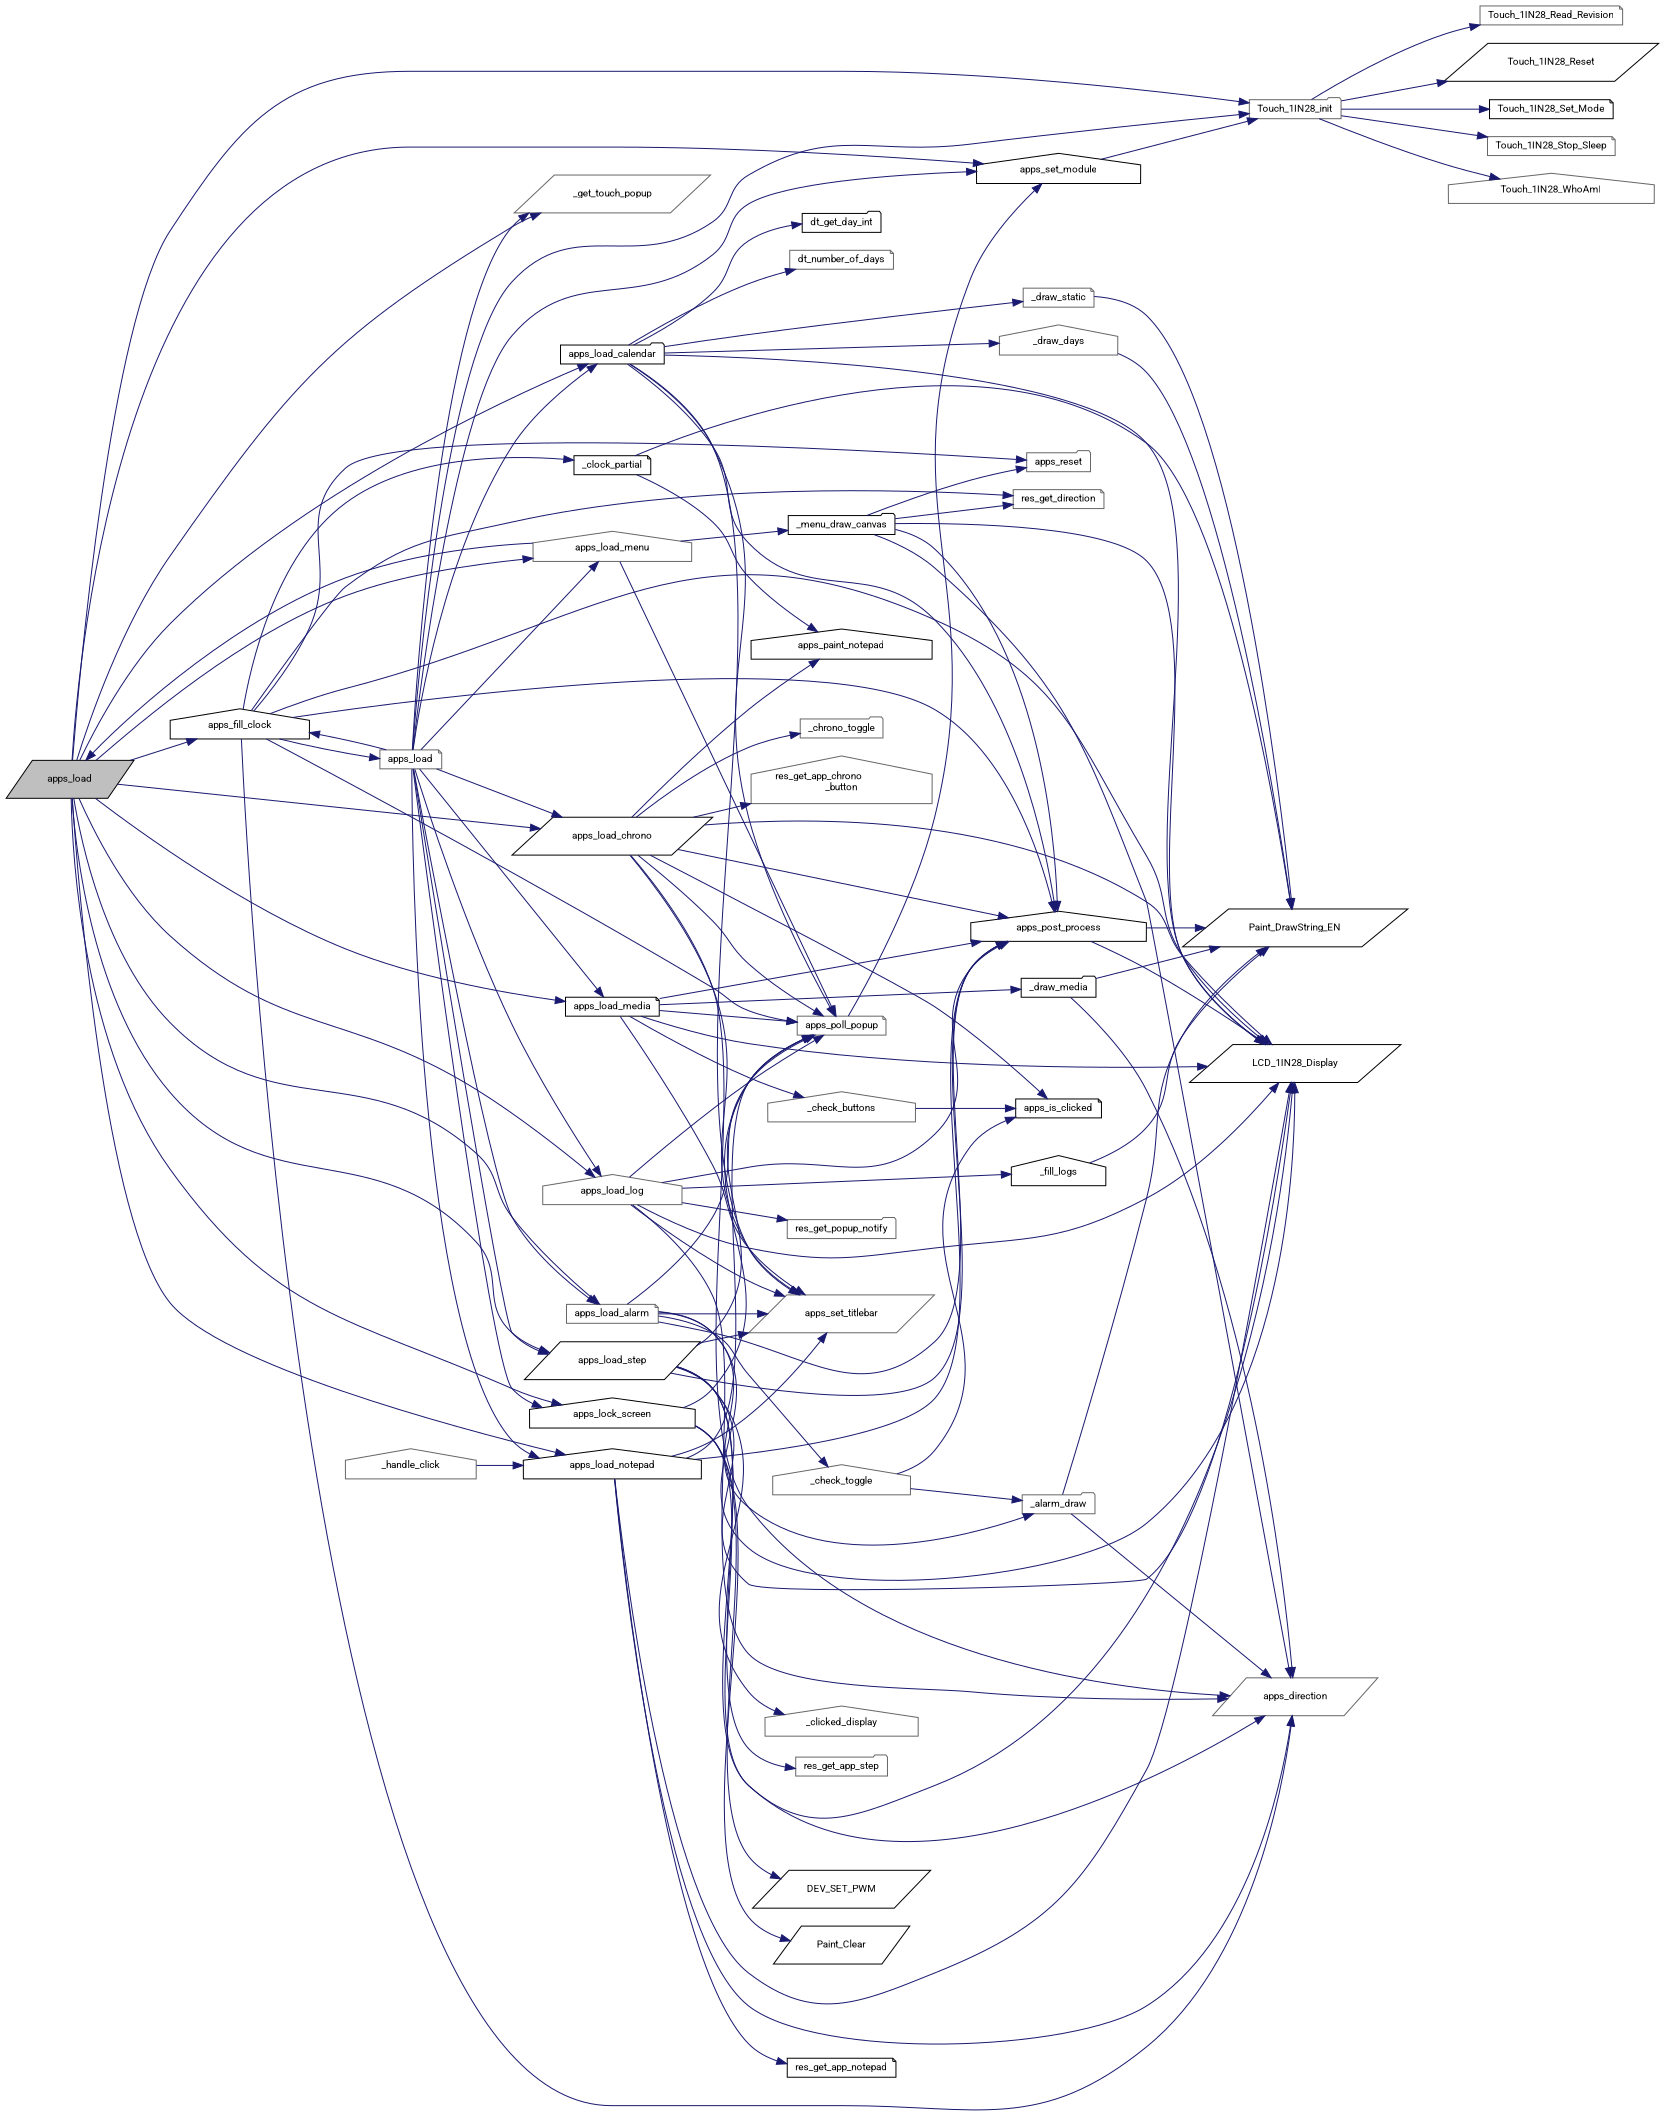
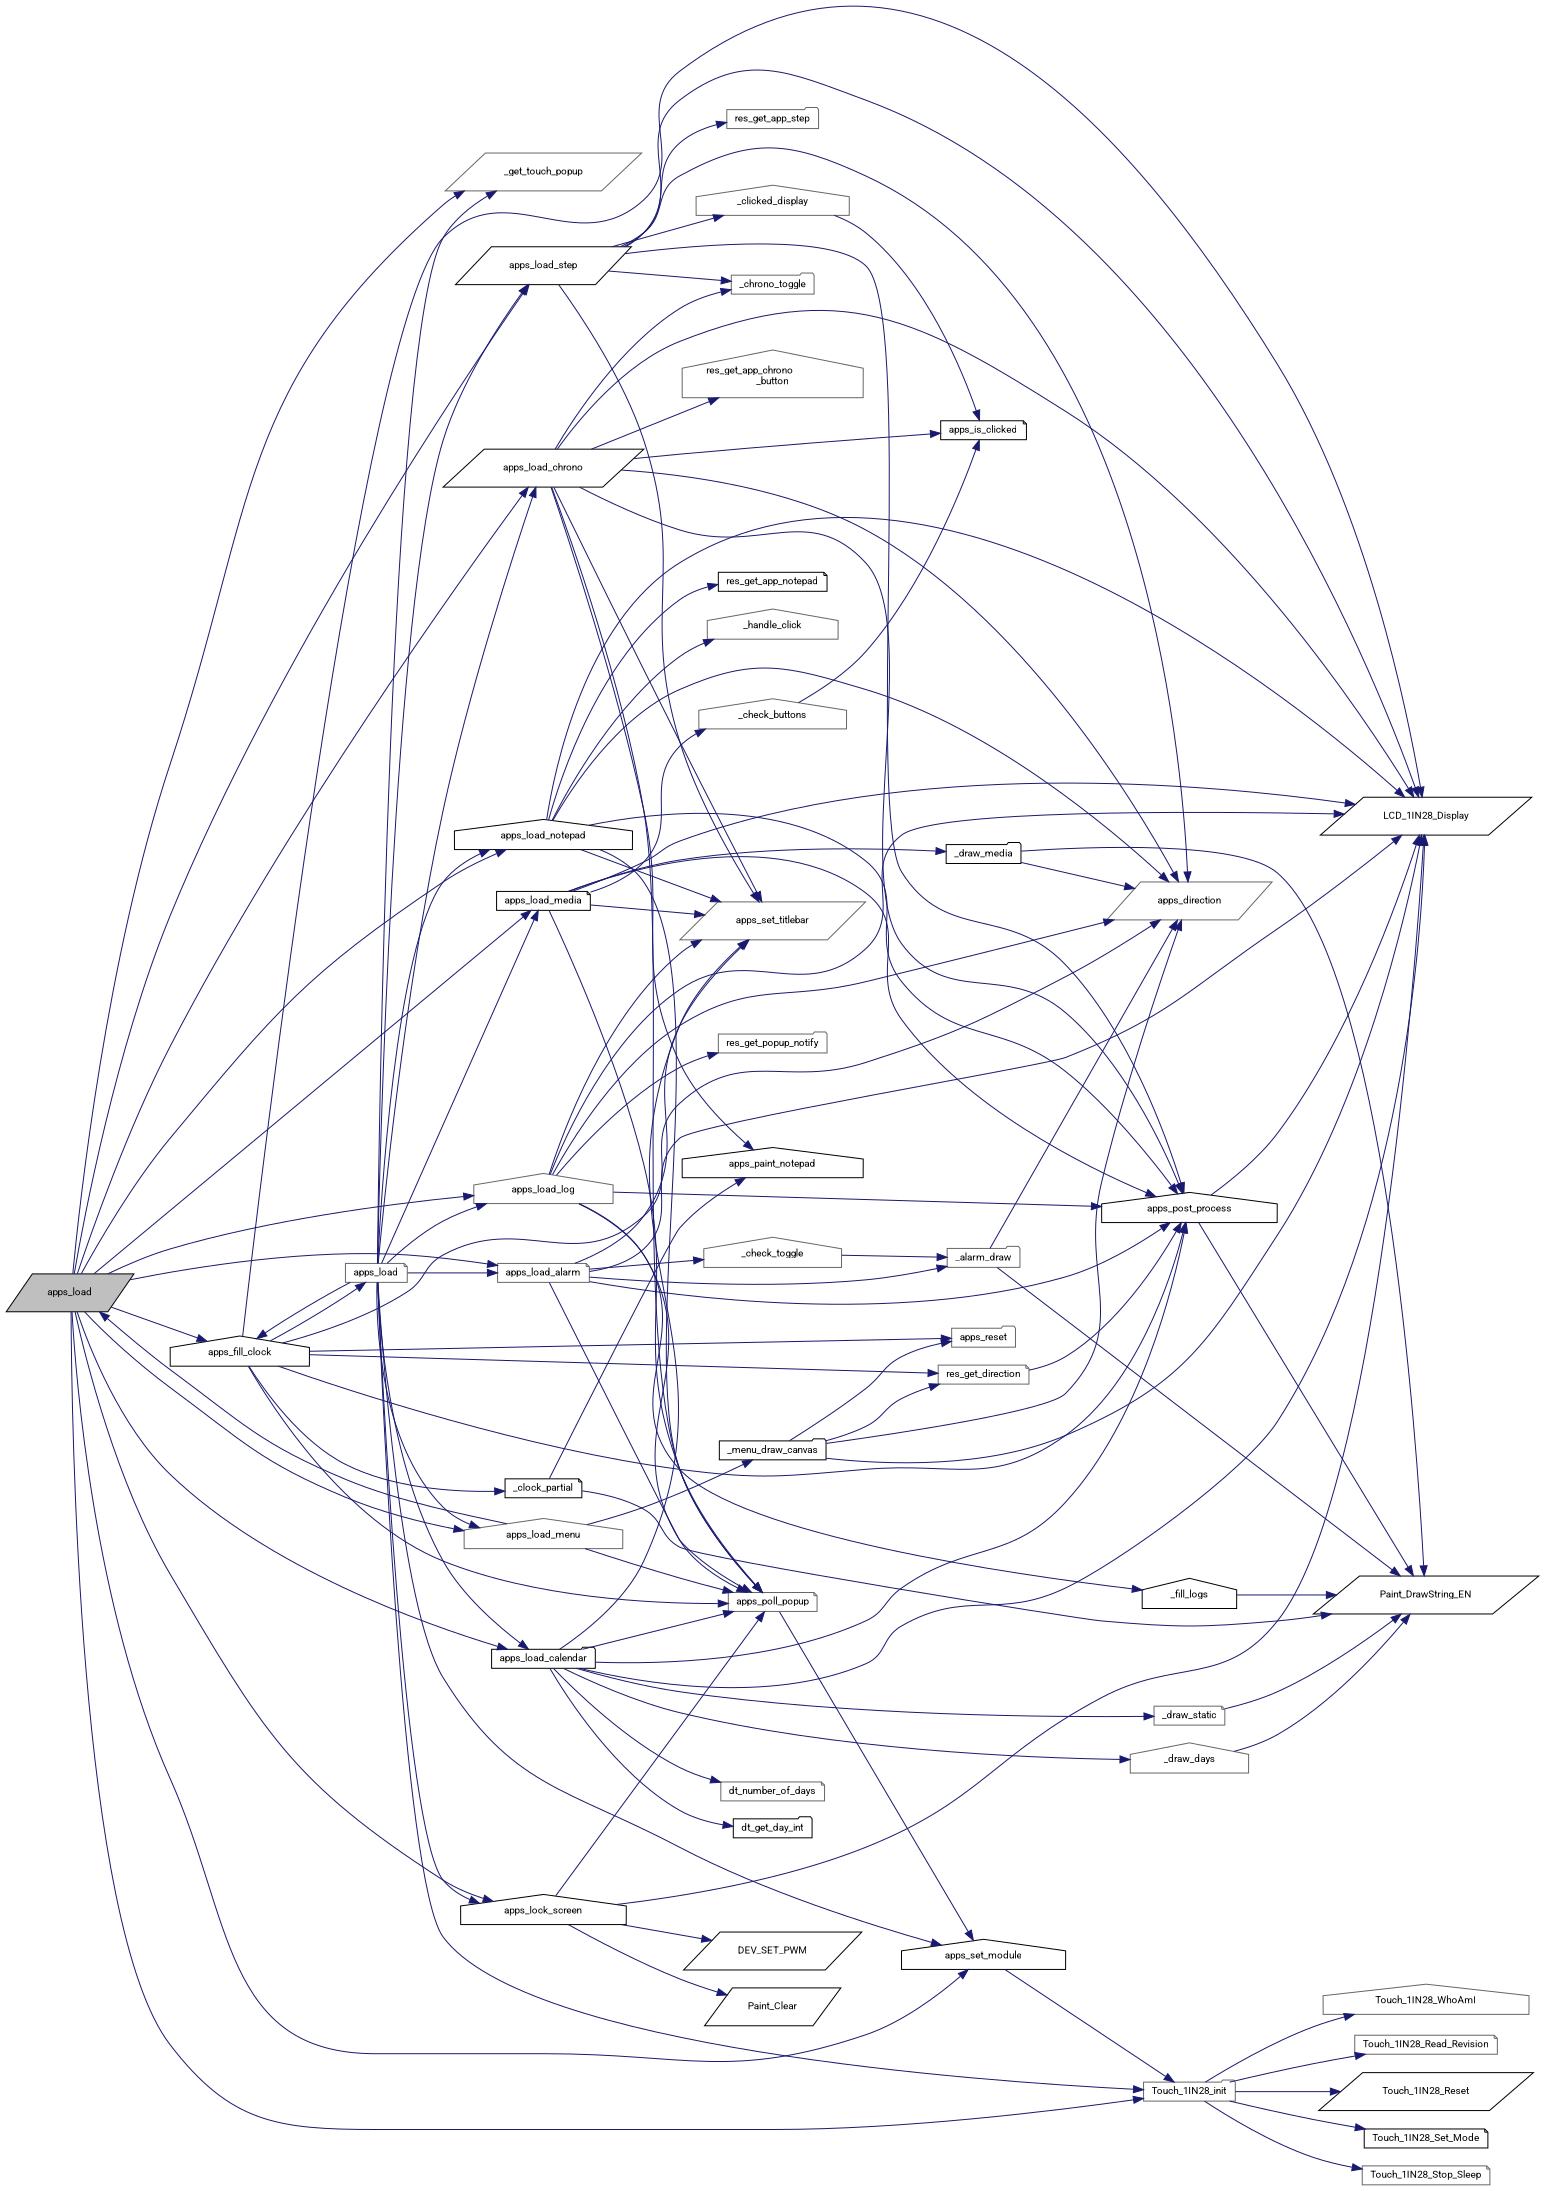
(1021, 692) -> (1115, 1315)
(730, 1184) -> (665, 276)
(950, 1279) -> (923, 299)
(495, 1465) -> (615, 720)
